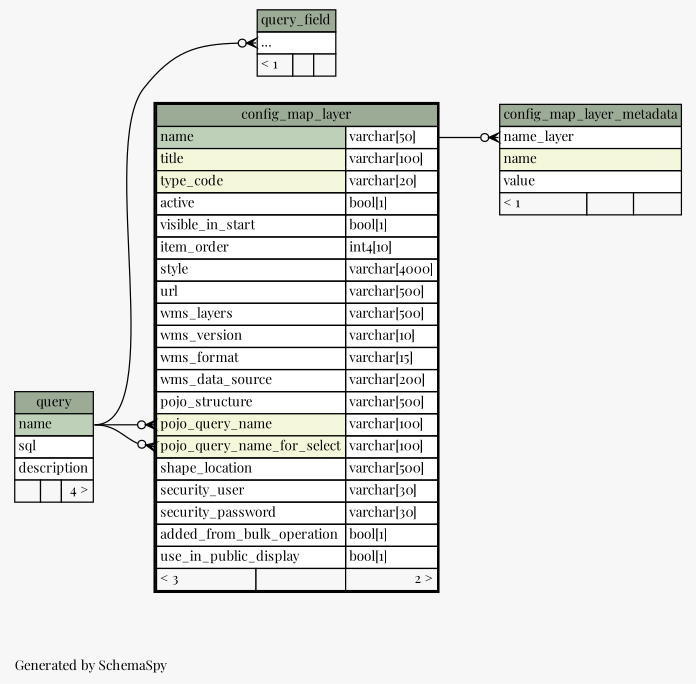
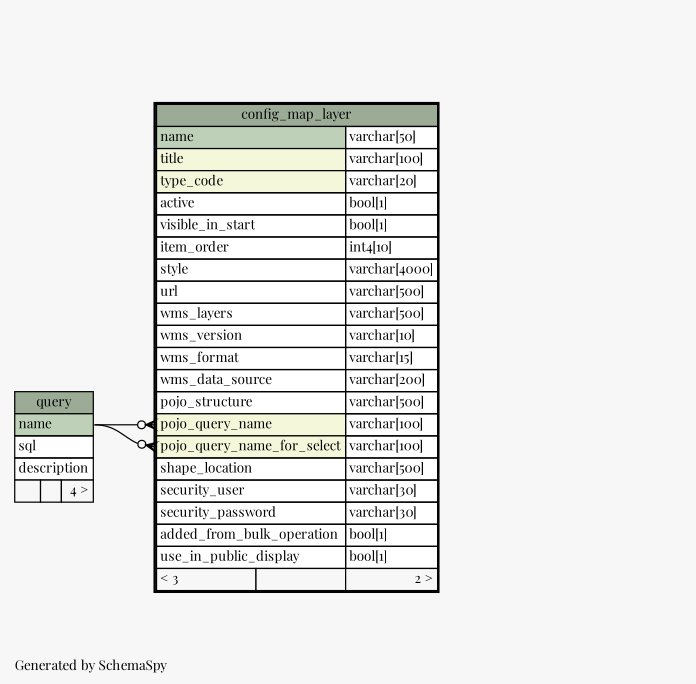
(297, 43) -> none
(591, 160) -> none
